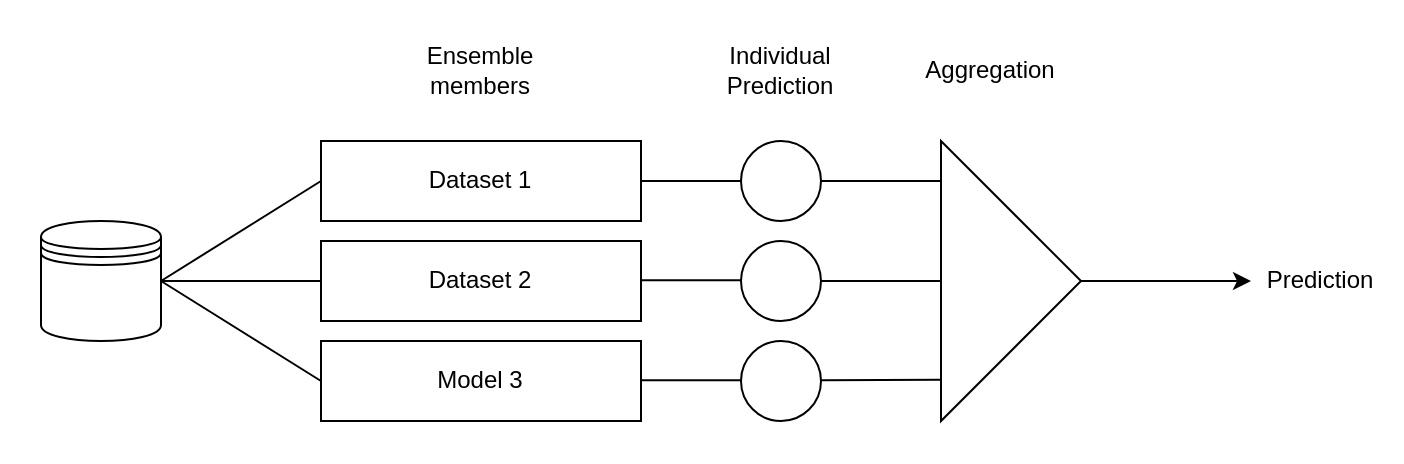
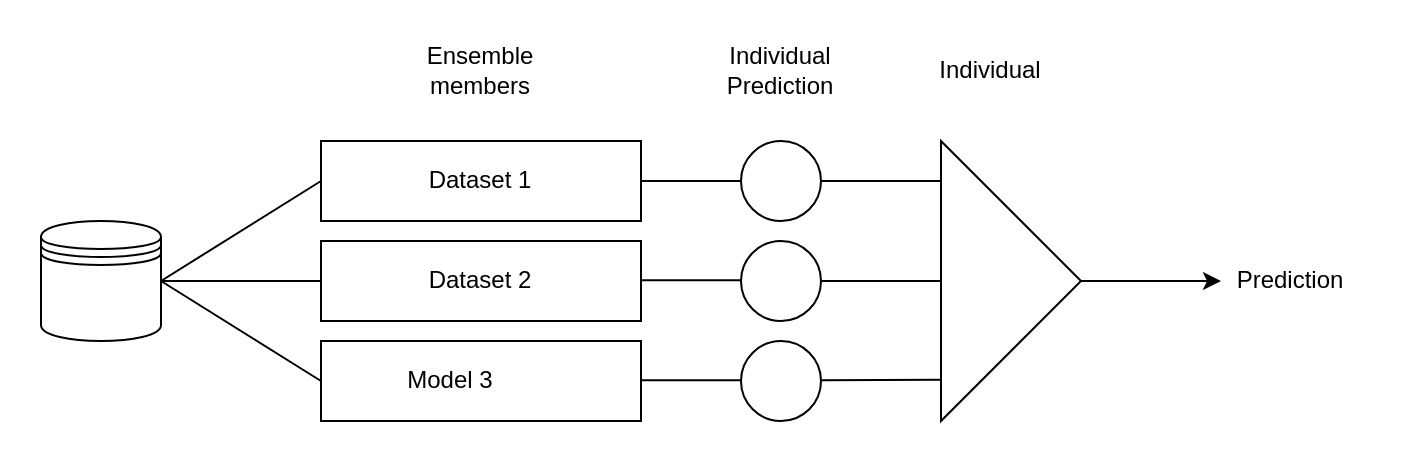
(991, 71) -> (991, 71)
(1321, 281) -> (1291, 281)
(481, 381) -> (451, 381)
